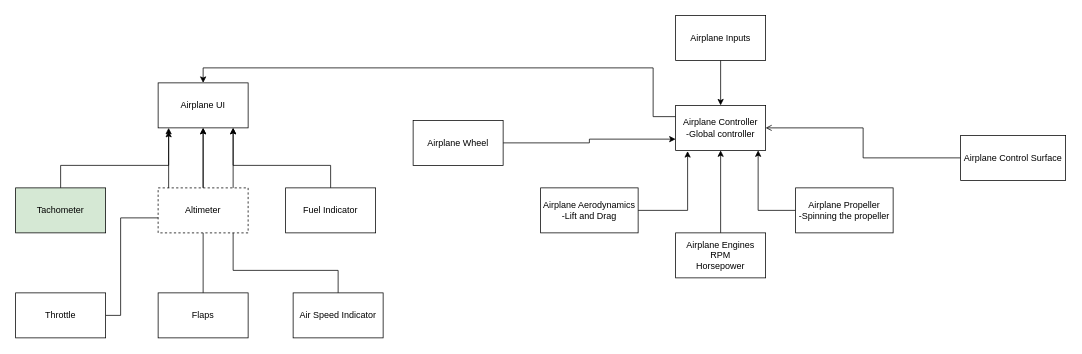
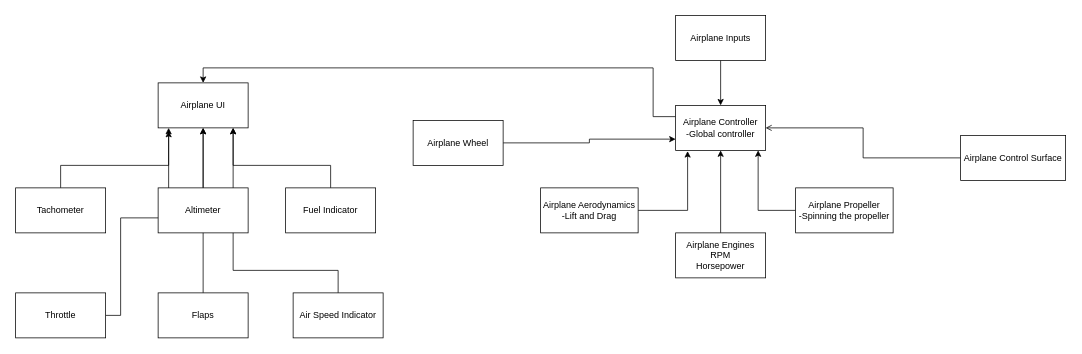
(60, 210) -> (60, 210)
(203, 210) -> (203, 210)
